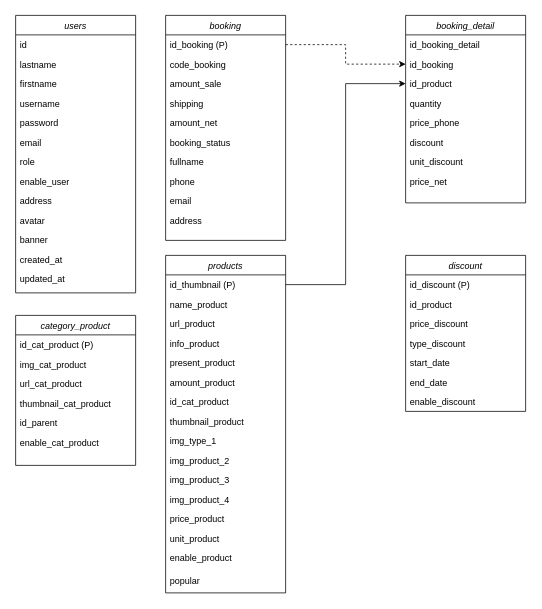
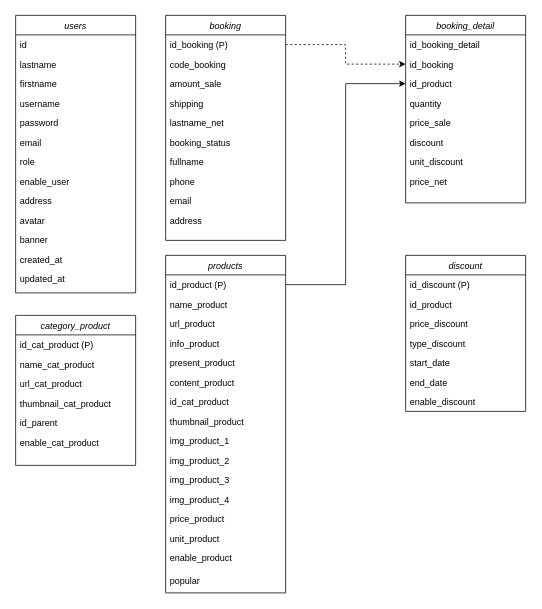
(195, 123) -> (199, 123)
(436, 123) -> (432, 123)
(205, 285) -> (202, 285)
(56, 365) -> (60, 365)
(205, 383) -> (207, 383)
(194, 441) -> (201, 441)
